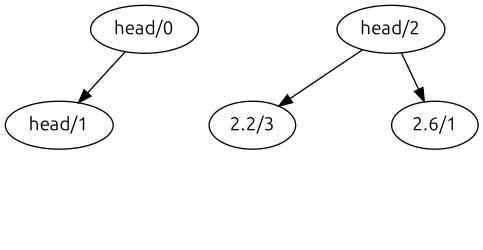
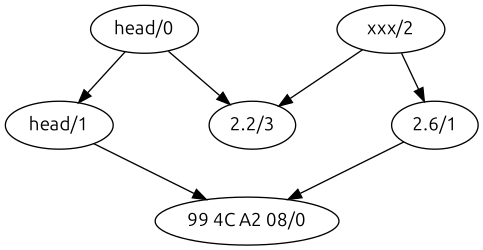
(391, 29) -> (391, 29)
none -> (194, 73)
none -> (247, 221)
